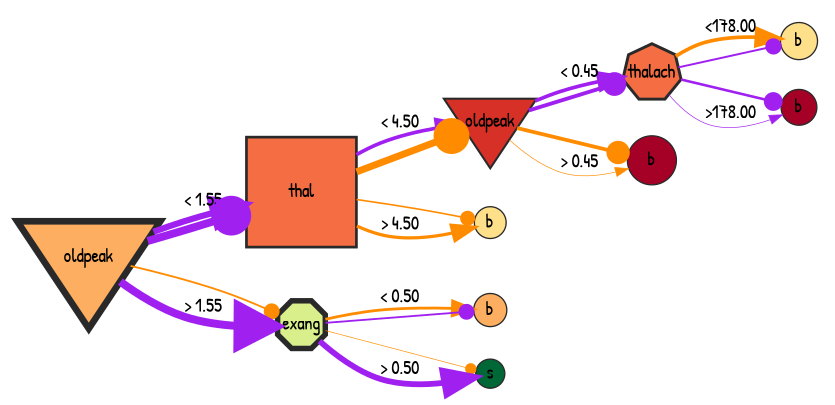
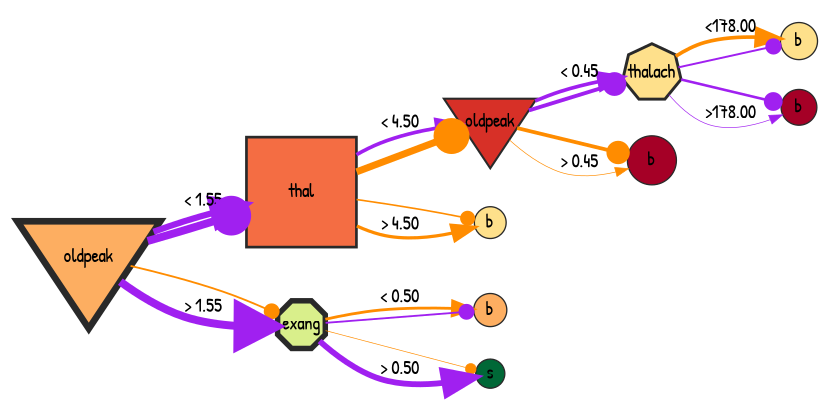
(652, 73) -> (652, 73)
